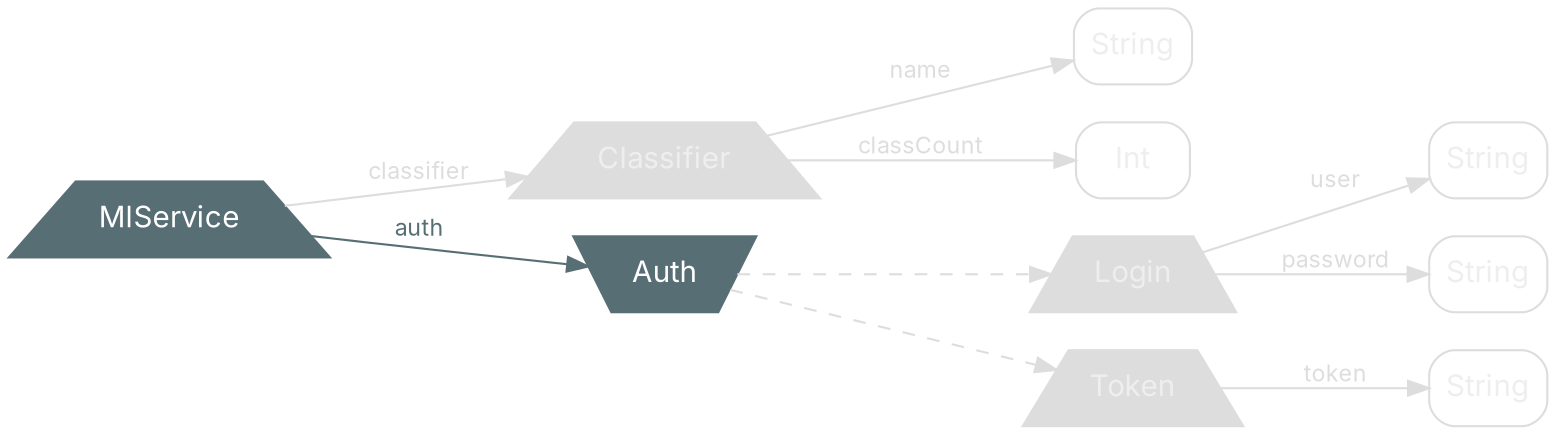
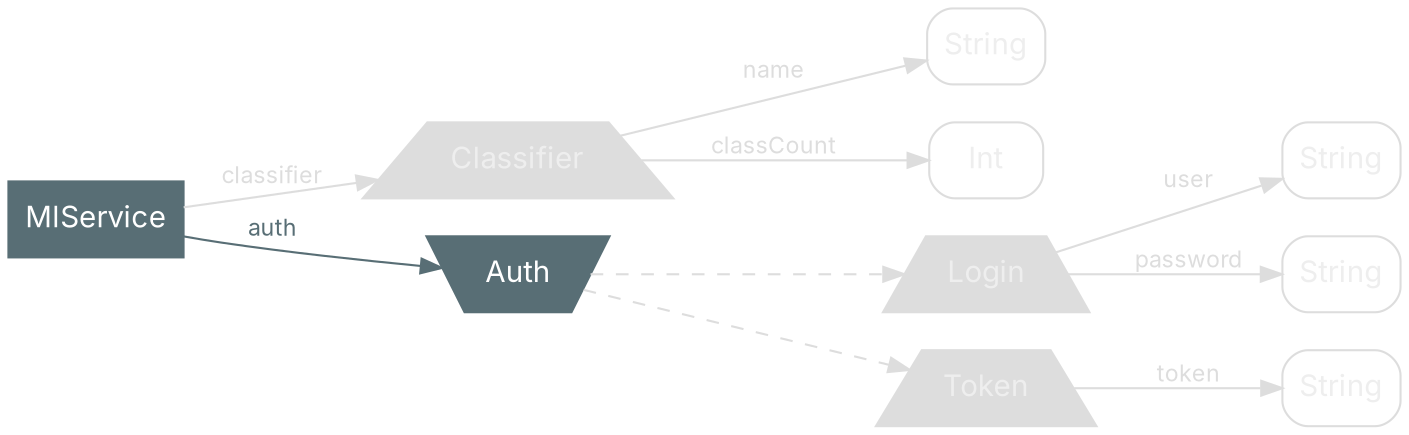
(169, 219) -> (96, 219)
